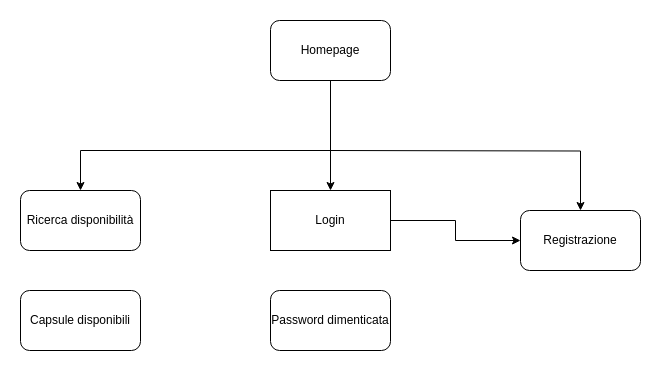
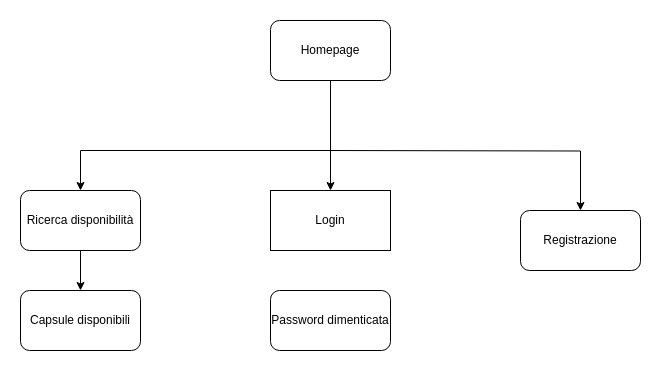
(456, 227) -> none
none -> (81, 267)
